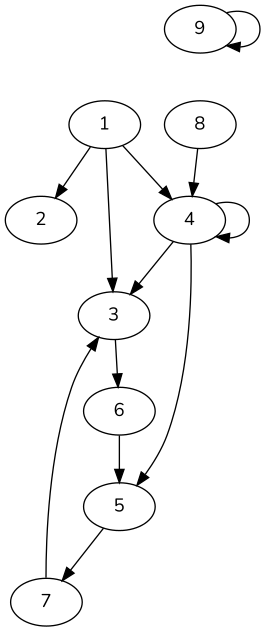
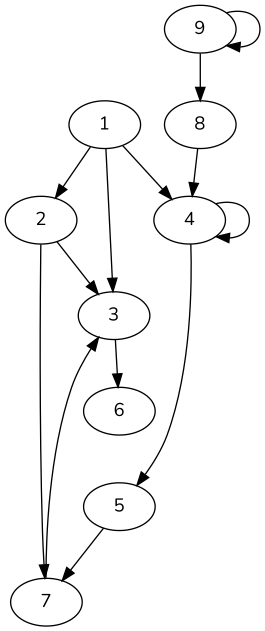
none -> (200, 70)
(156, 263) -> (73, 263)
none -> (40, 404)
(119, 452) -> none
